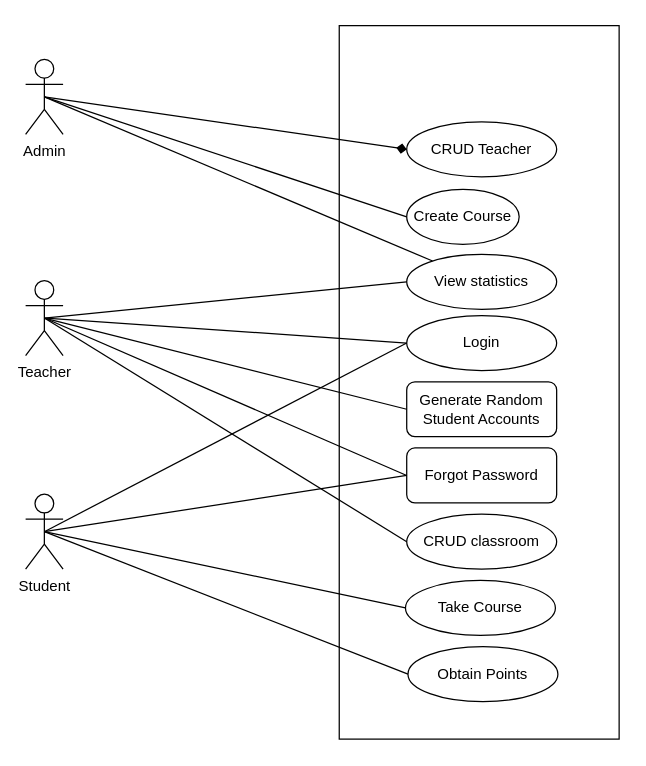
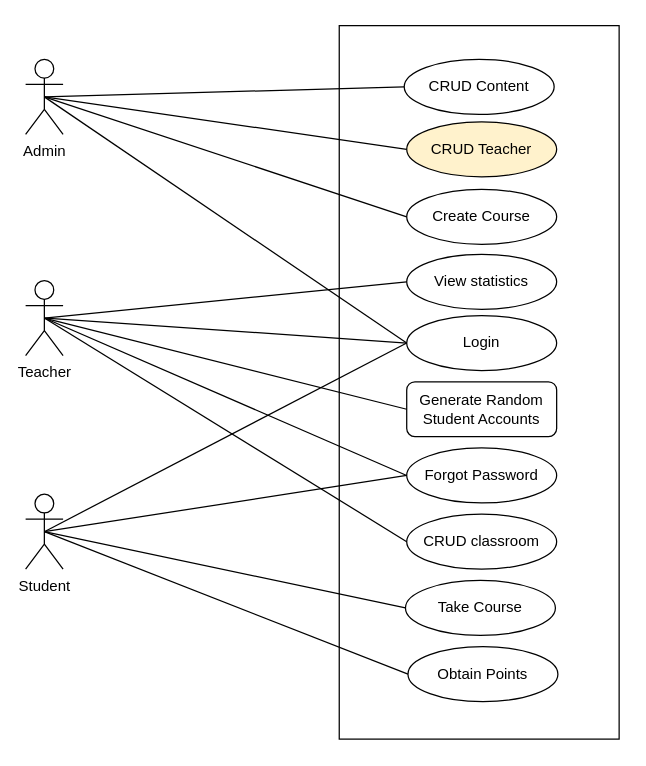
none -> (479, 87)
none -> (231, 92)
(396, 148) -> (401, 149)
(482, 149) -> (482, 149)
(244, 181) -> (230, 223)
(463, 217) -> (482, 217)
(482, 476) -> (482, 476)
